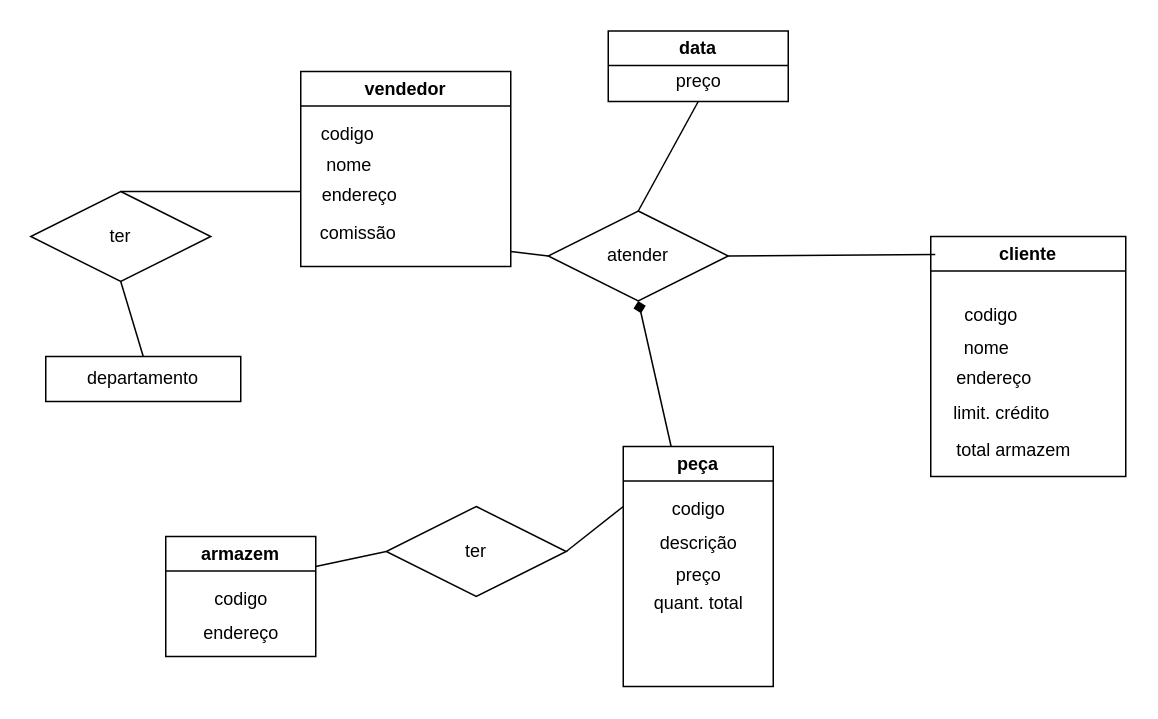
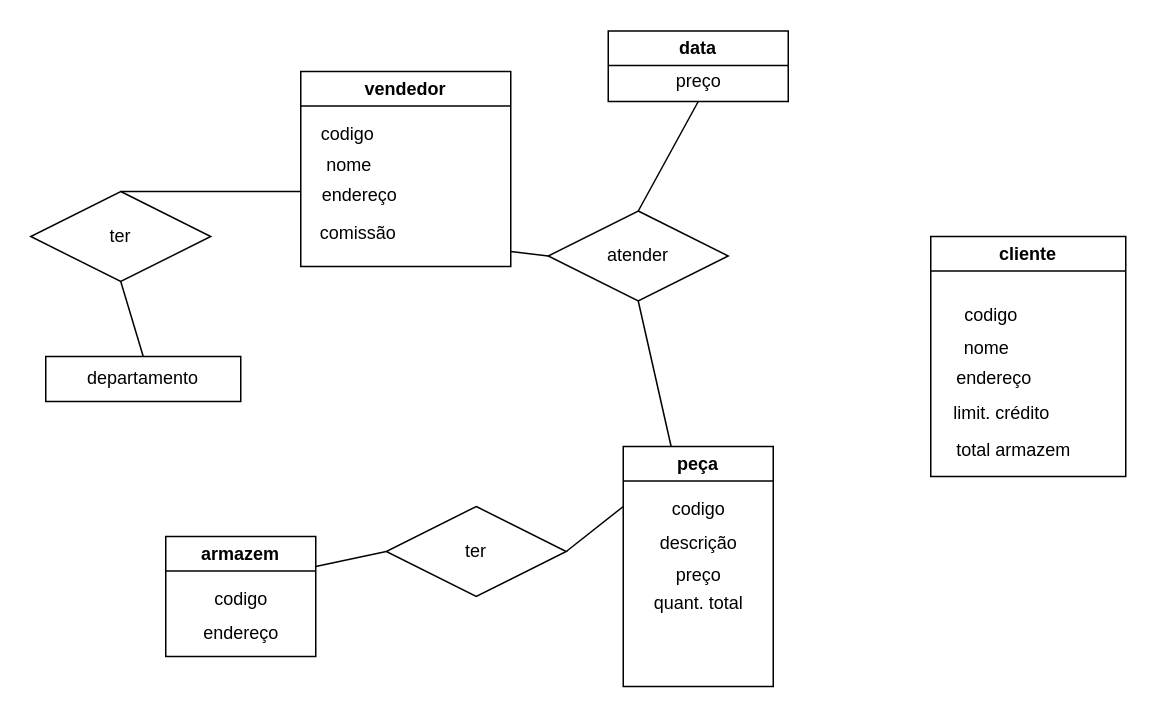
(832, 255) -> none
(641, 313) -> (640, 308)
